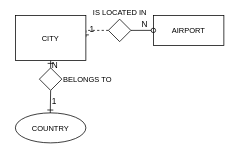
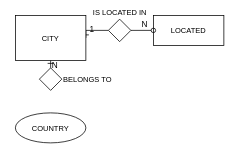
(96, 30) -> (96, 30)
(189, 30) -> (189, 30)
(50, 102) -> none
